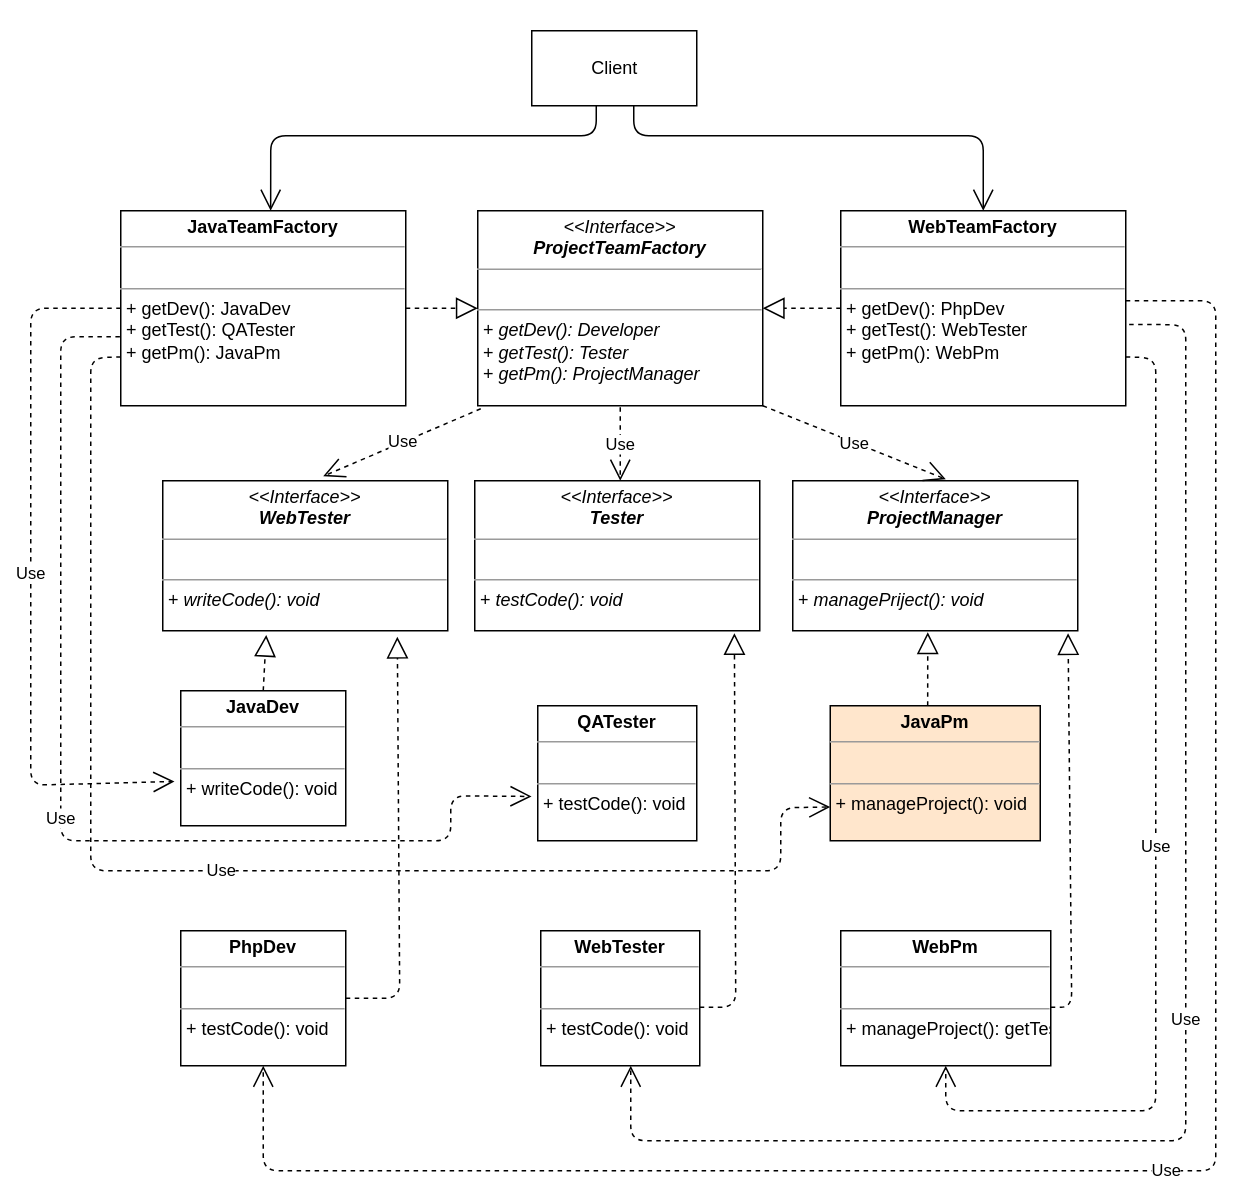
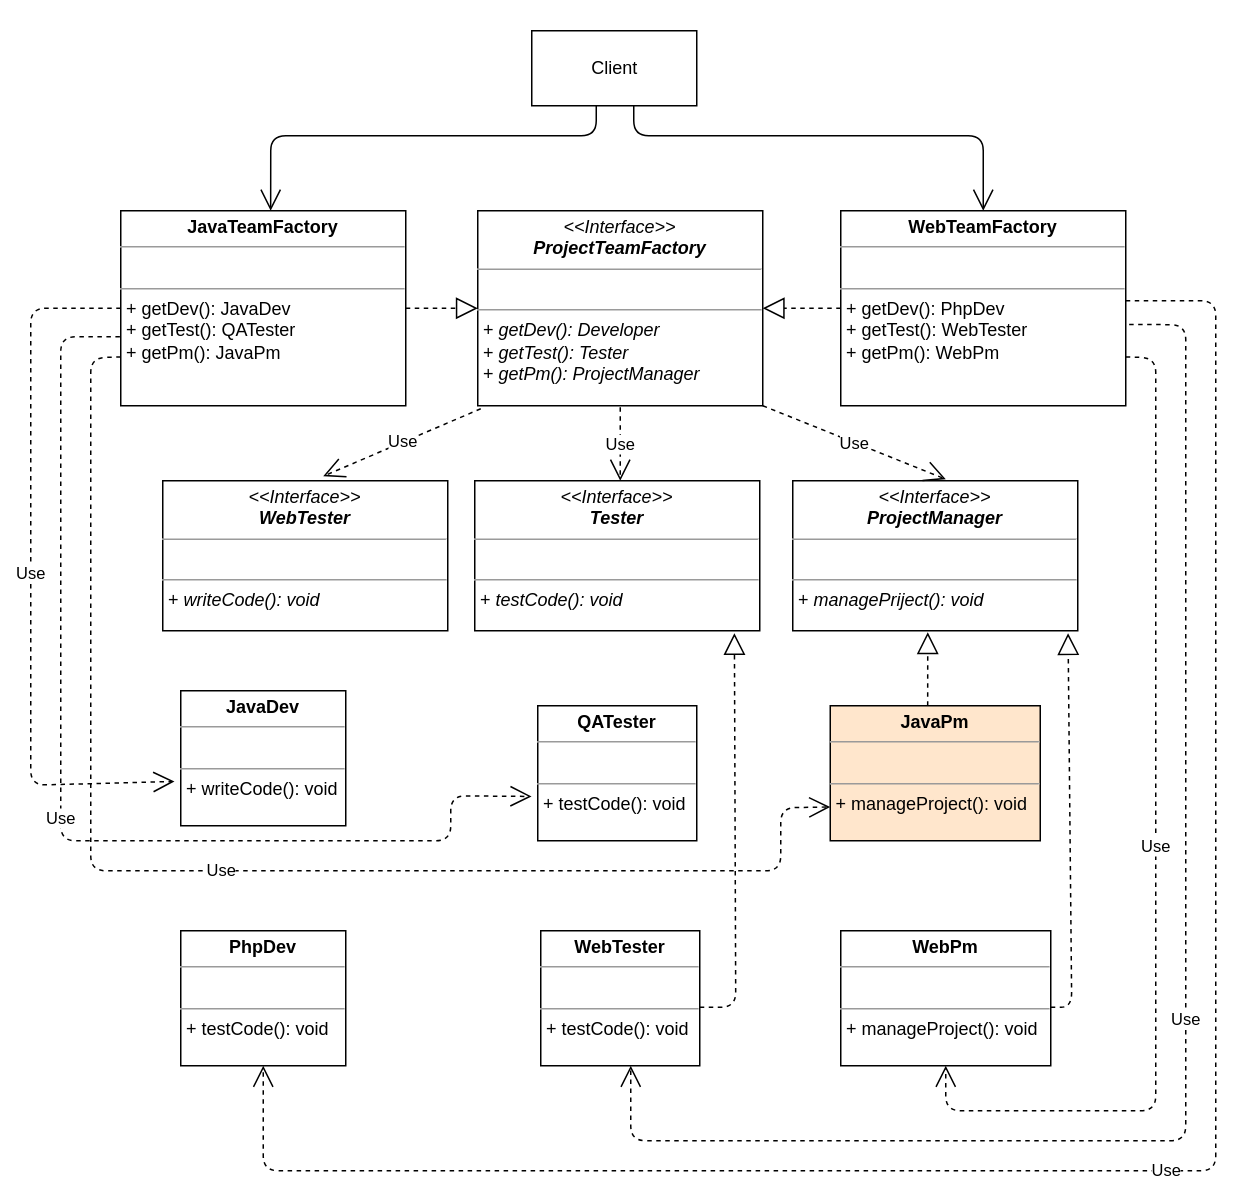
(264, 673) -> none
(399, 850) -> none
(965, 952) -> (947, 952)
